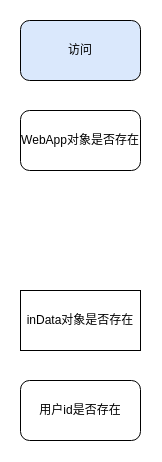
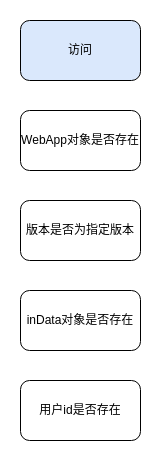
none -> (81, 231)
(81, 321) -> (81, 321)
